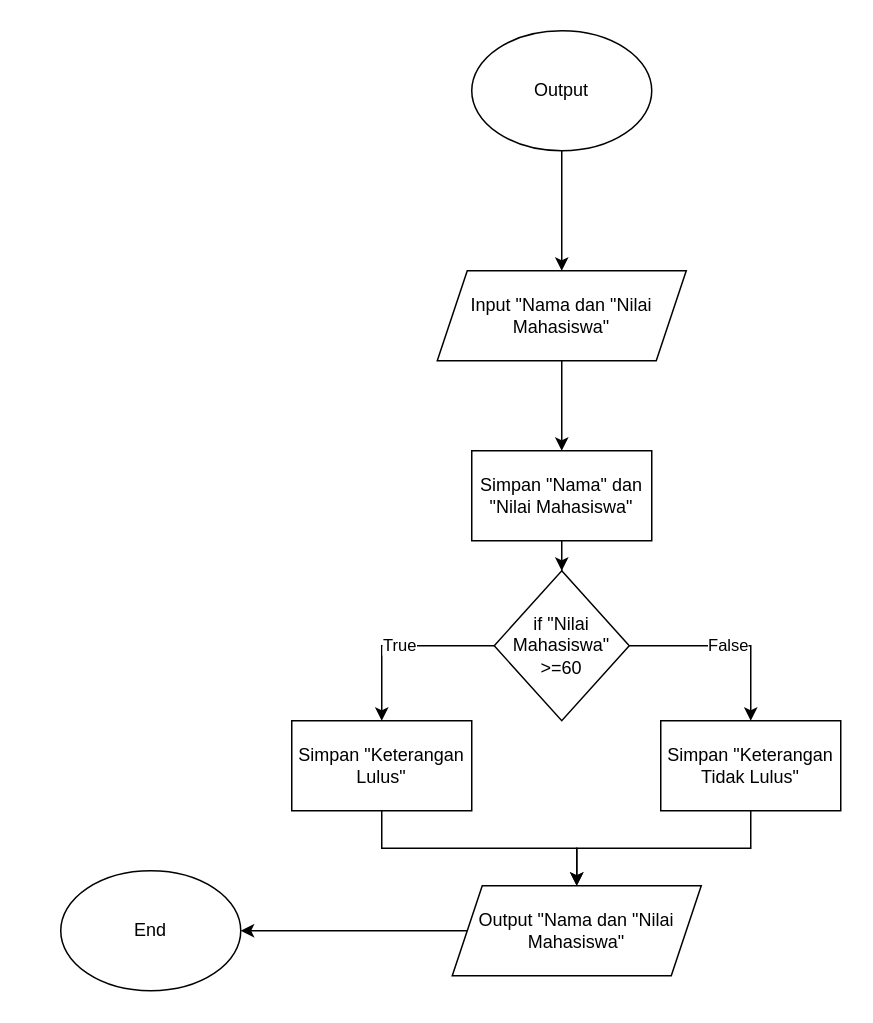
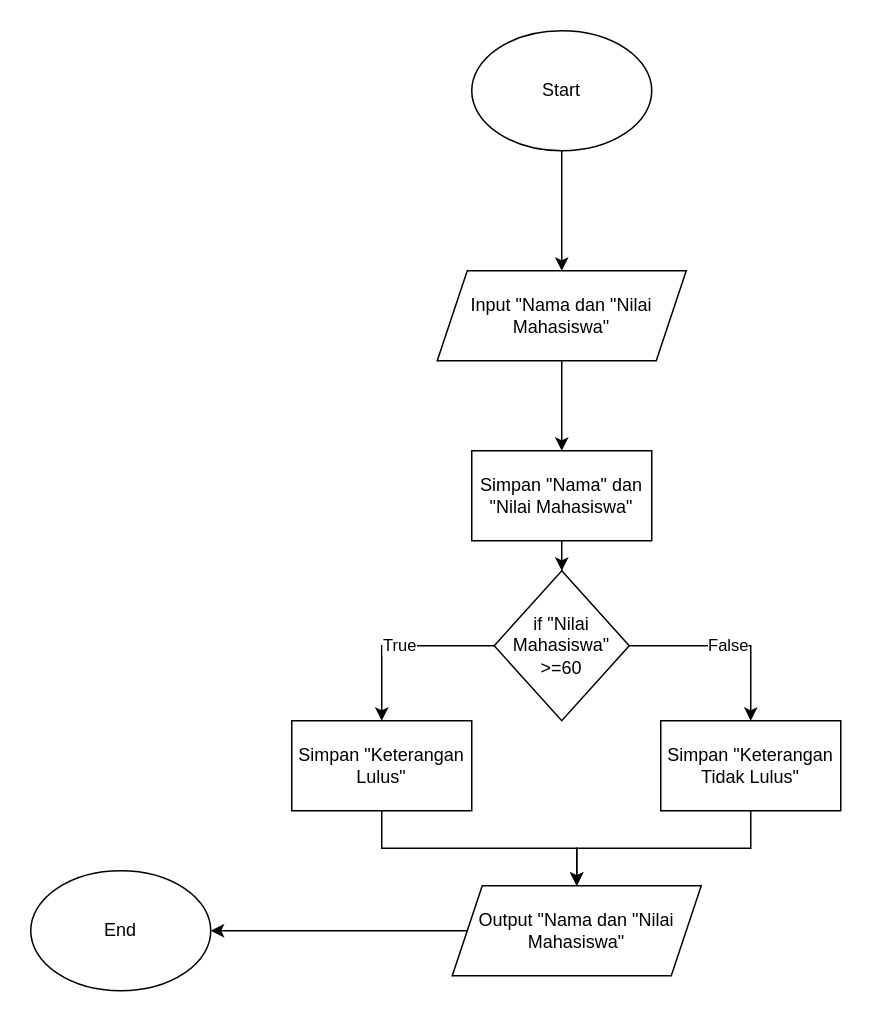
(562, 91) -> (562, 91)
(151, 931) -> (121, 931)
